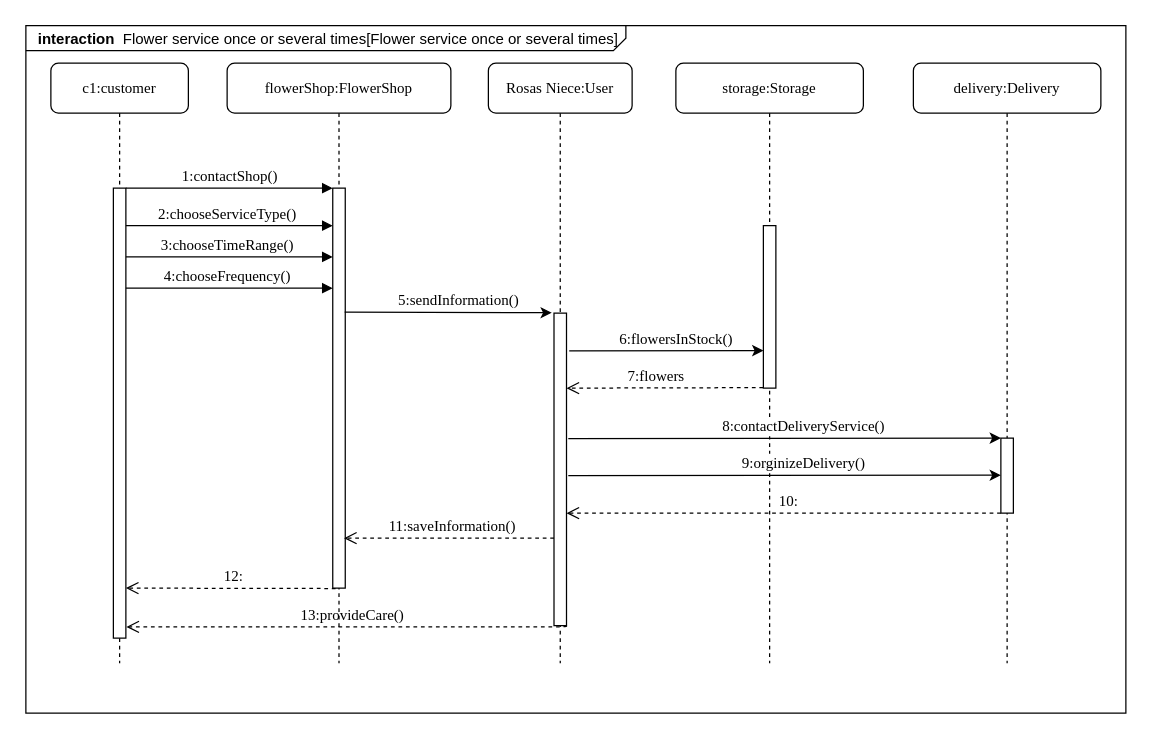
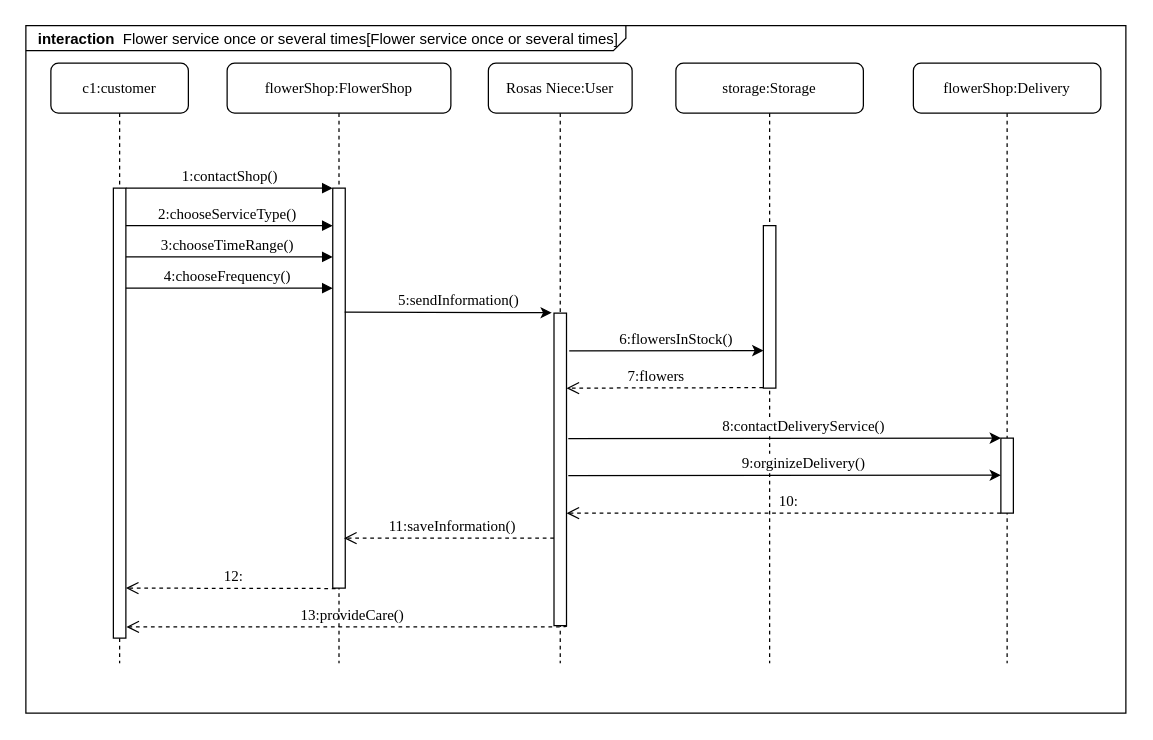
(1007, 88) -> (1007, 88)
